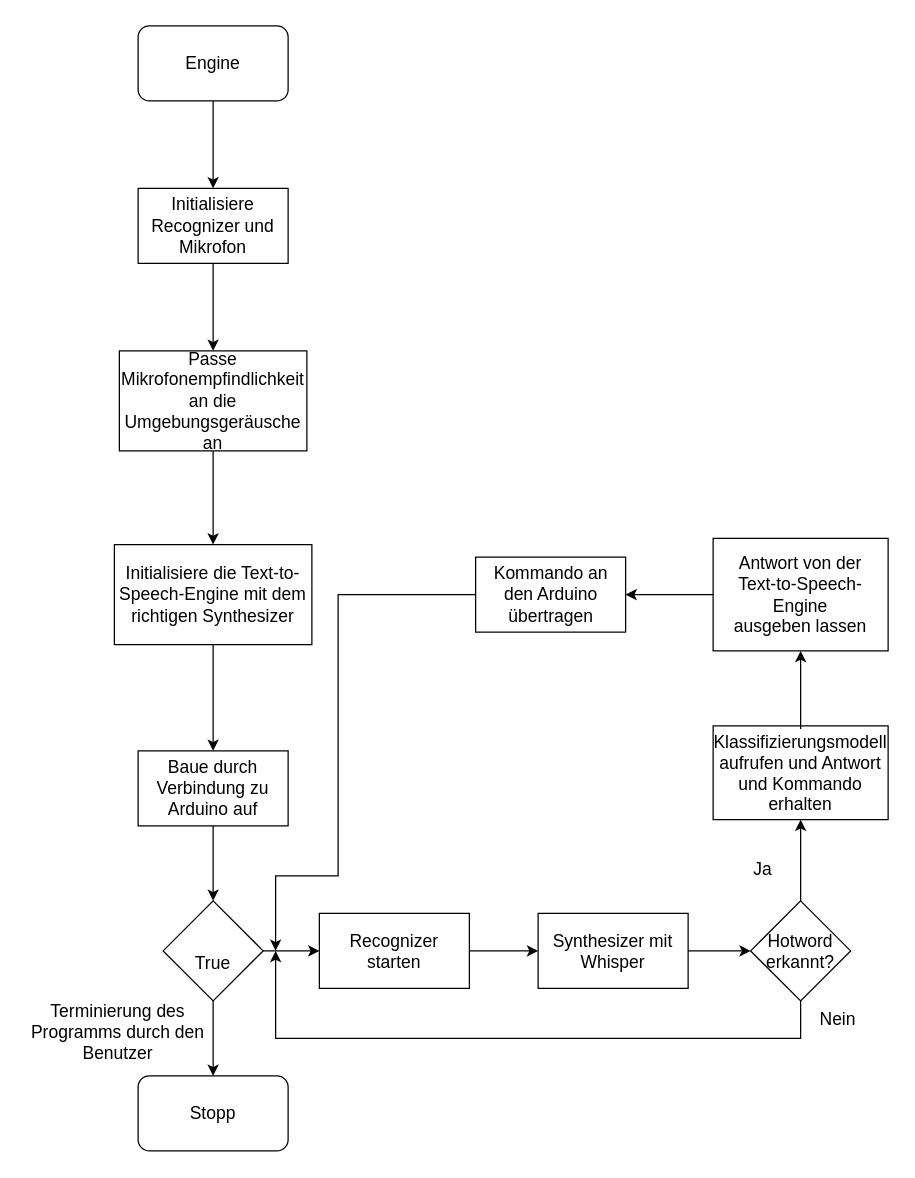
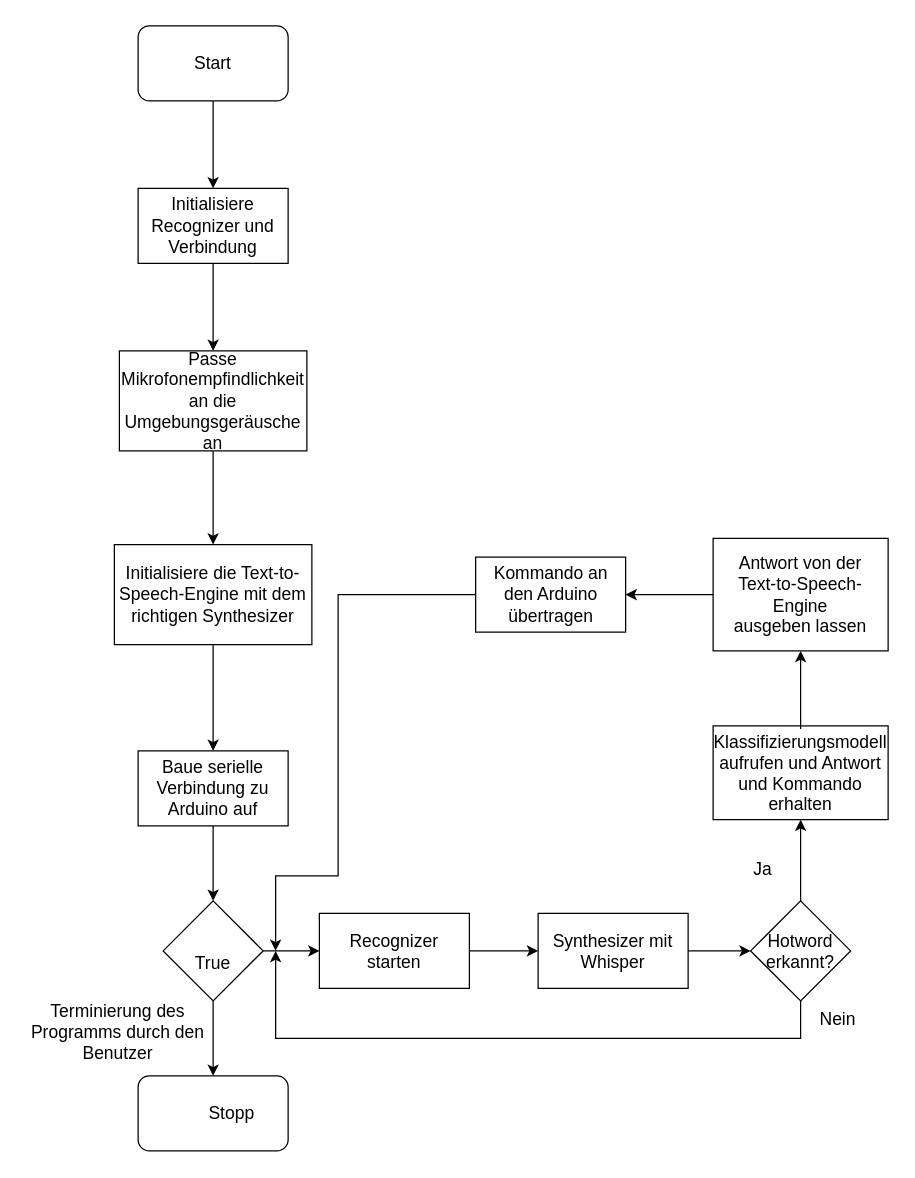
(213, 63) -> (213, 63)
(213, 226) -> (213, 226)
(213, 788) -> (213, 788)
(213, 1113) -> (232, 1113)
